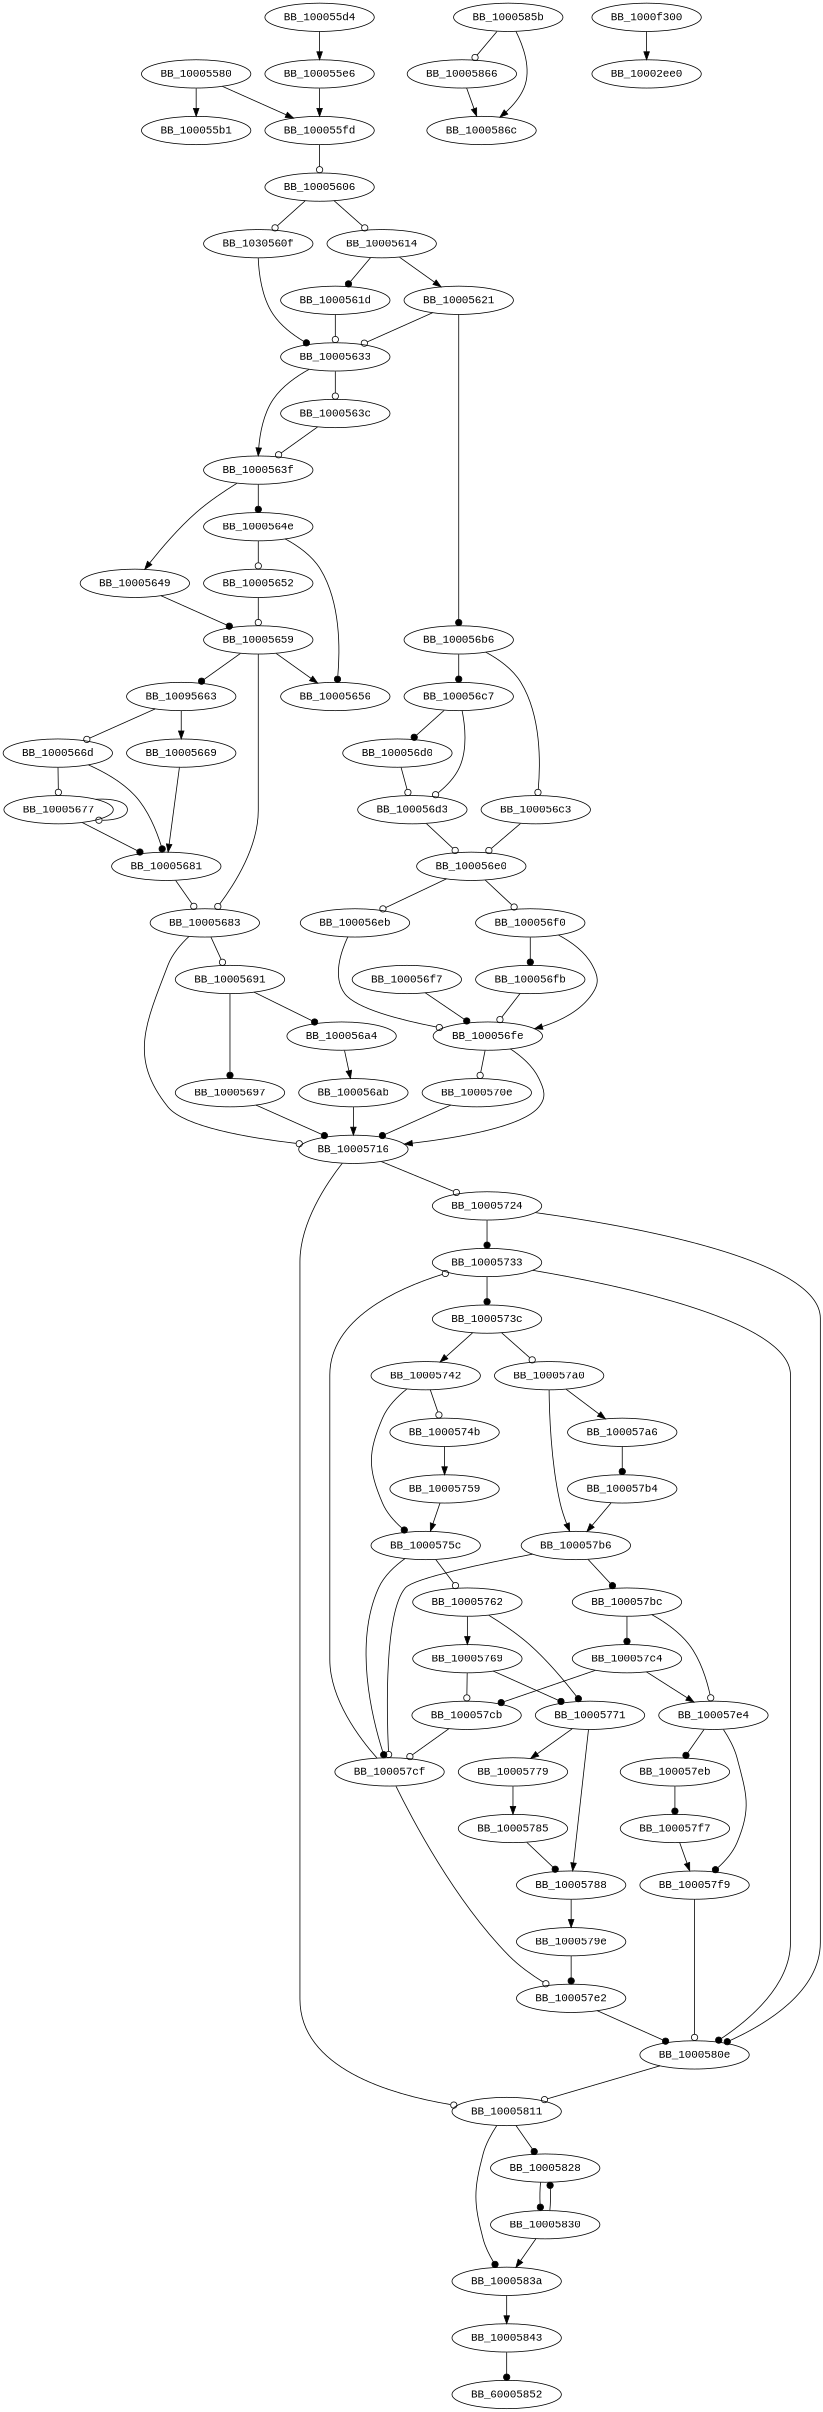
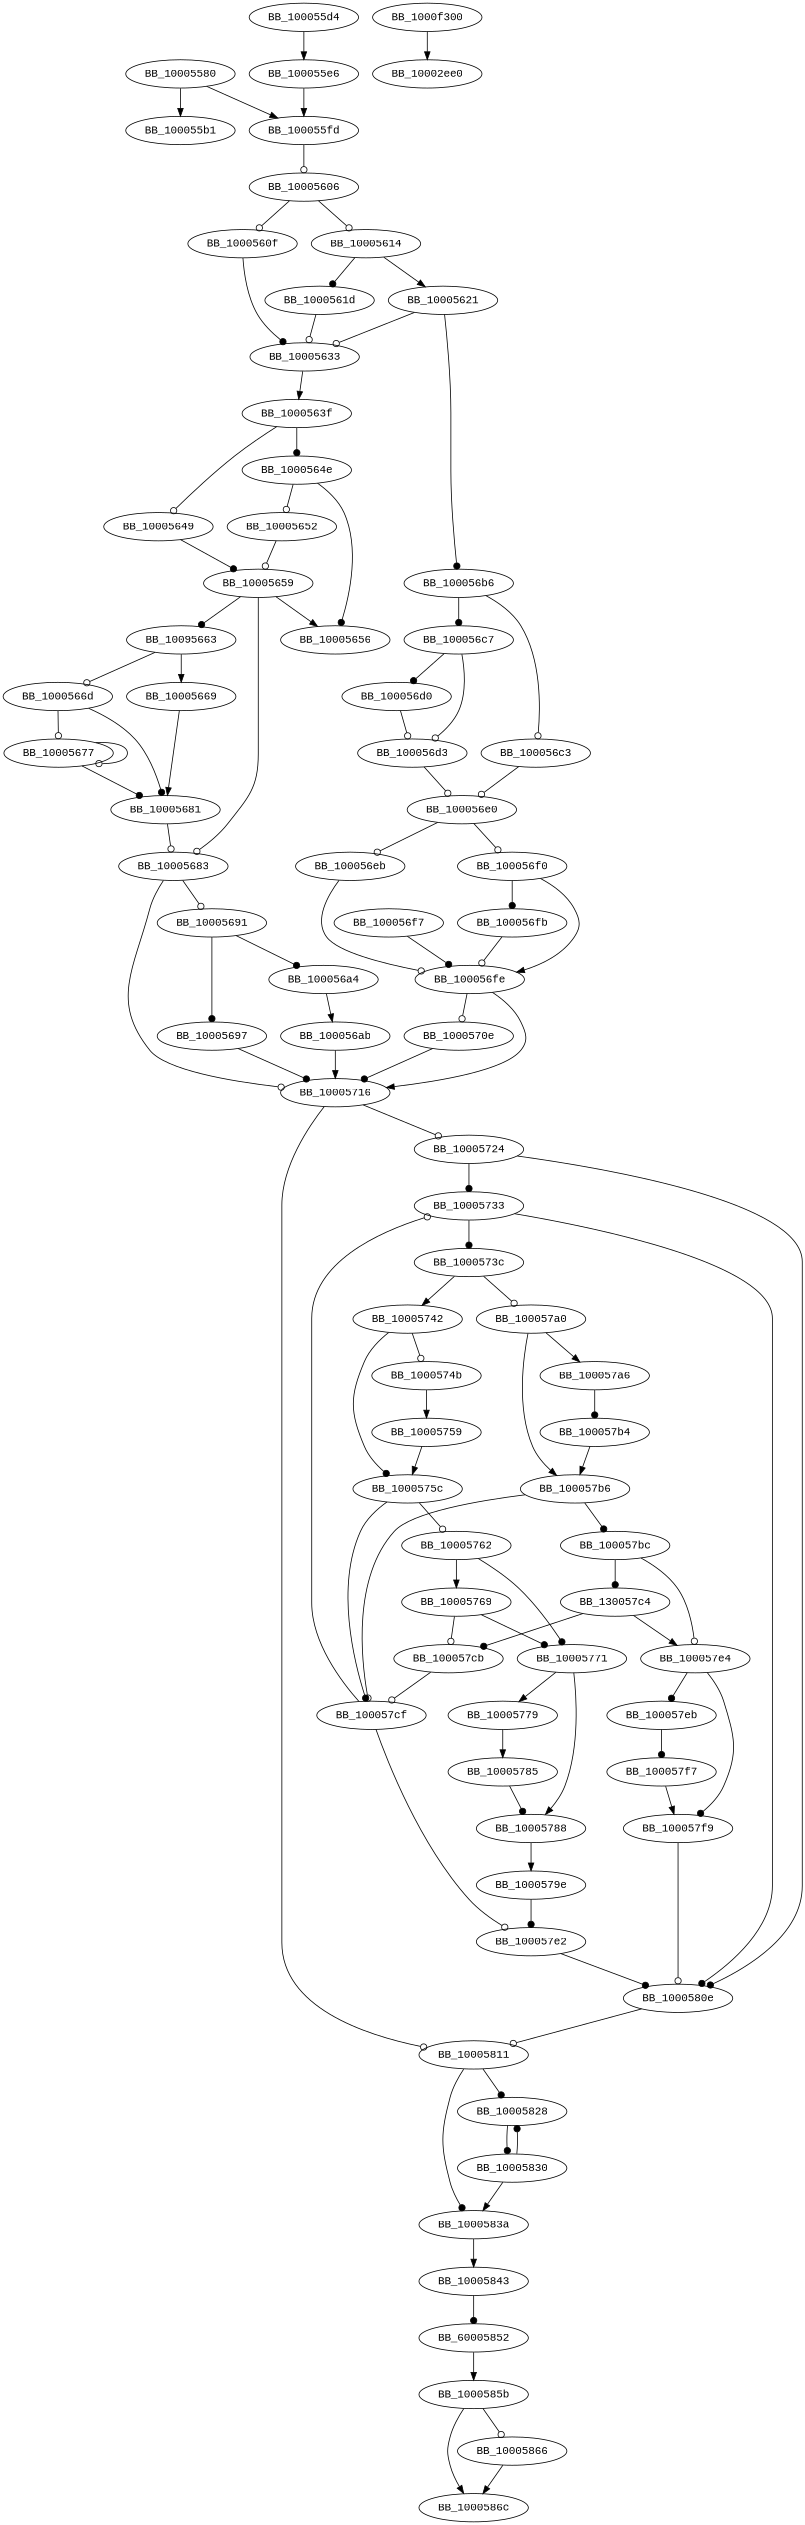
(258, 244) -> (243, 244)
(335, 413) -> none
(189, 519) -> (224, 465)
(627, 1659) -> (615, 1602)
none -> (474, 2362)
